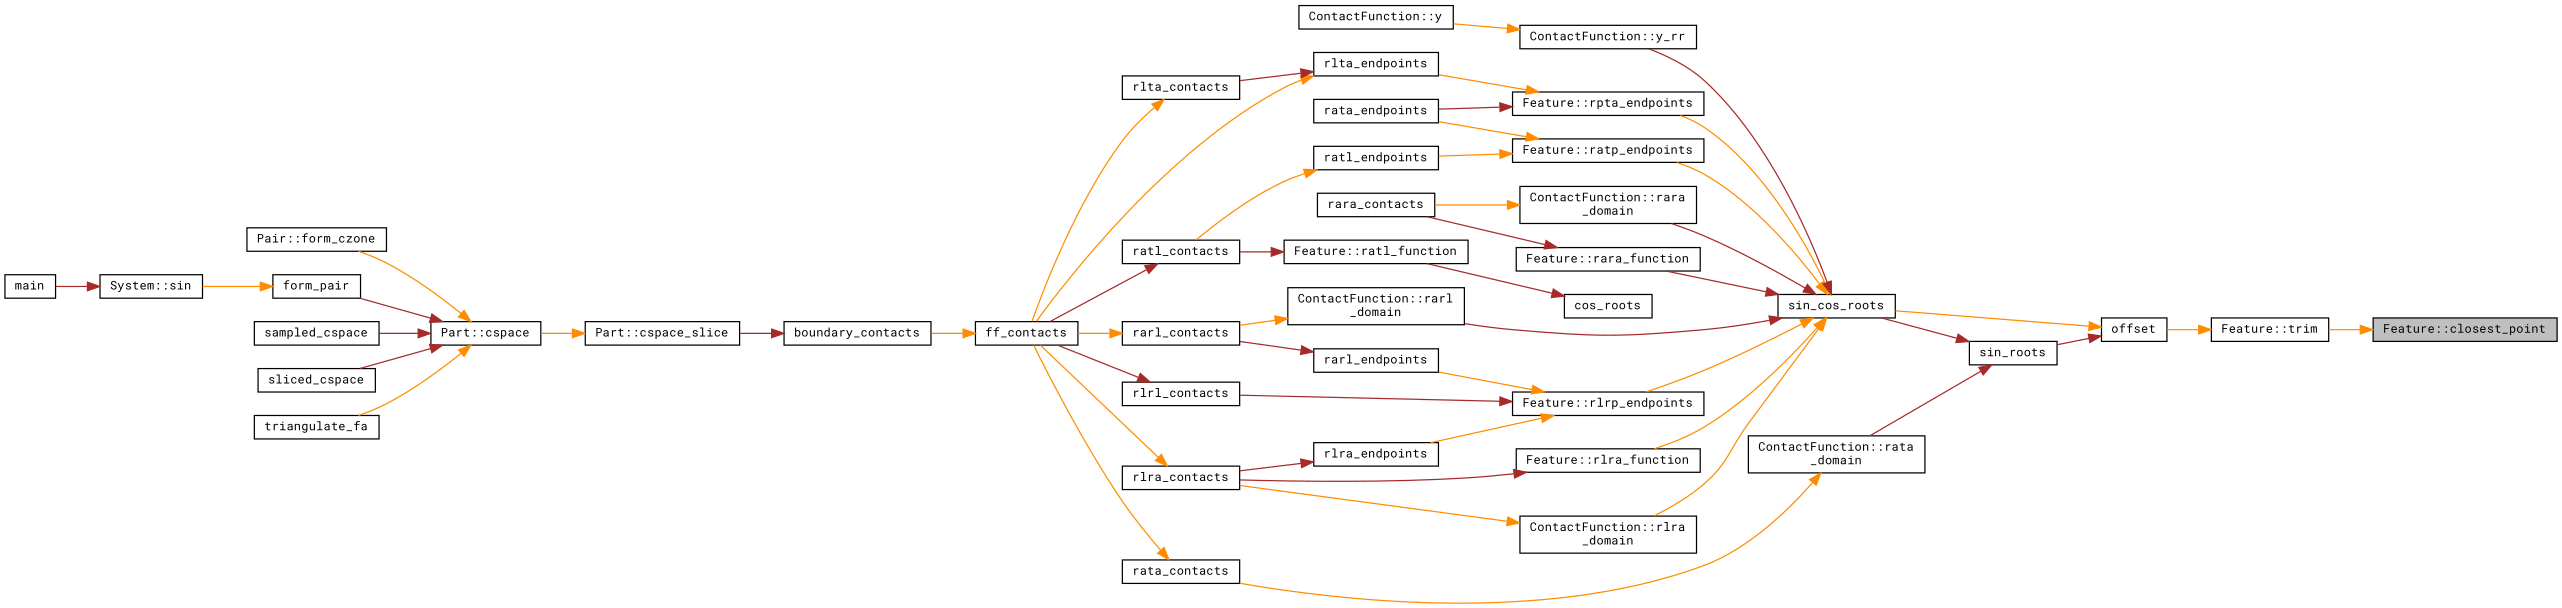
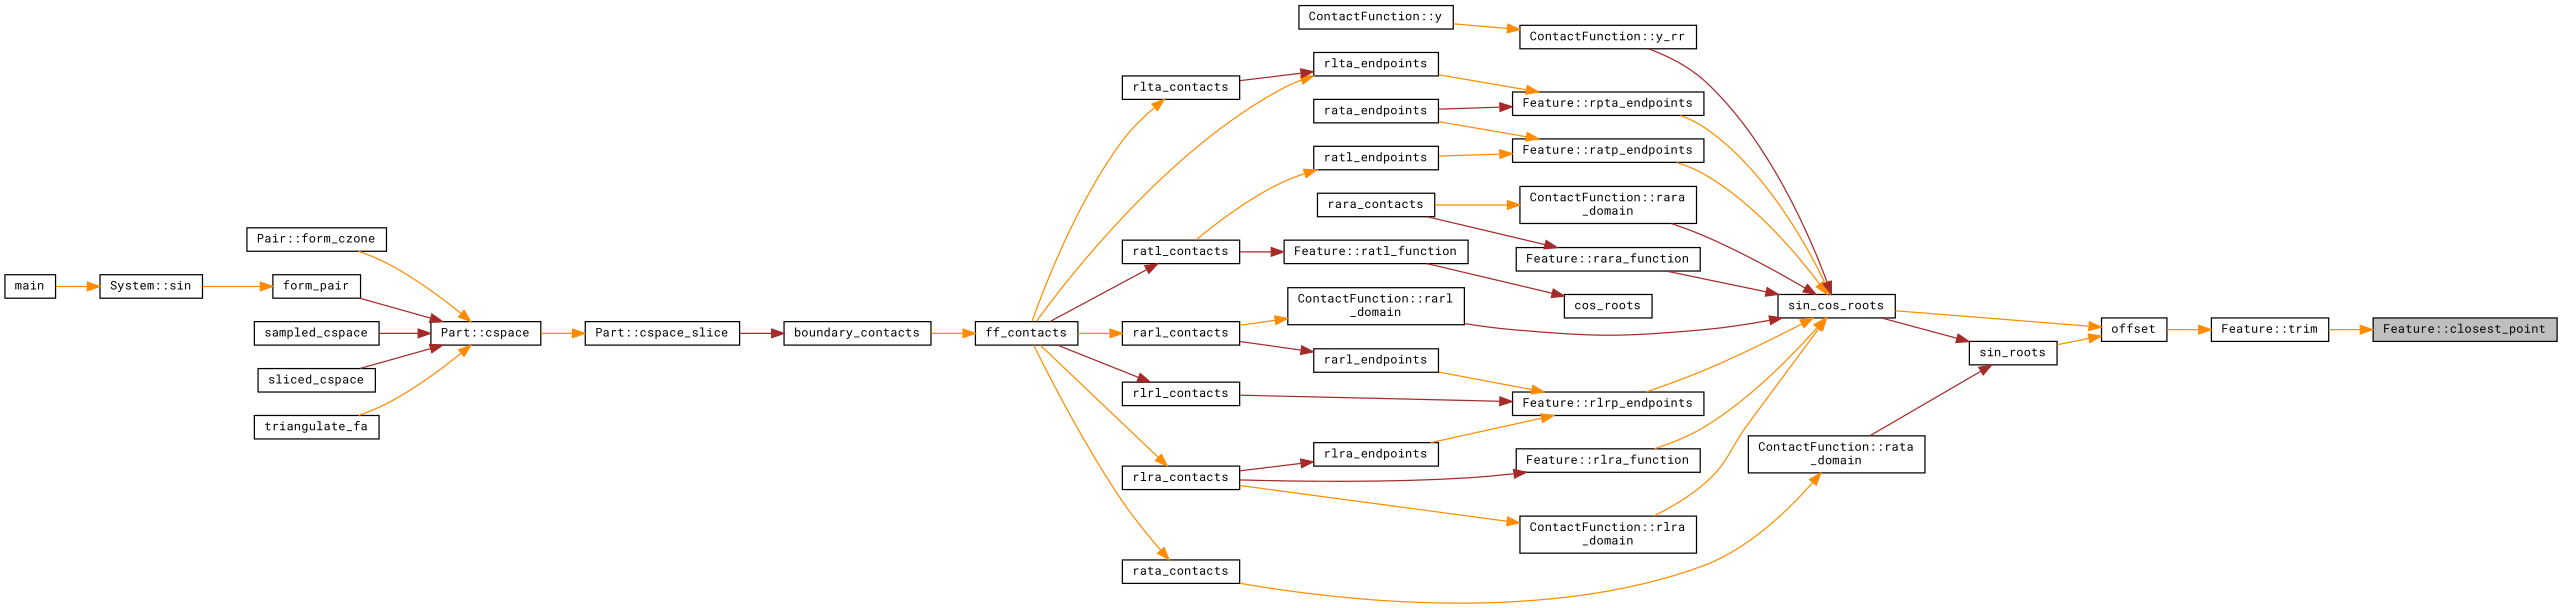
(71, 286) -> (71, 286)
(2073, 342) -> (2073, 342)
